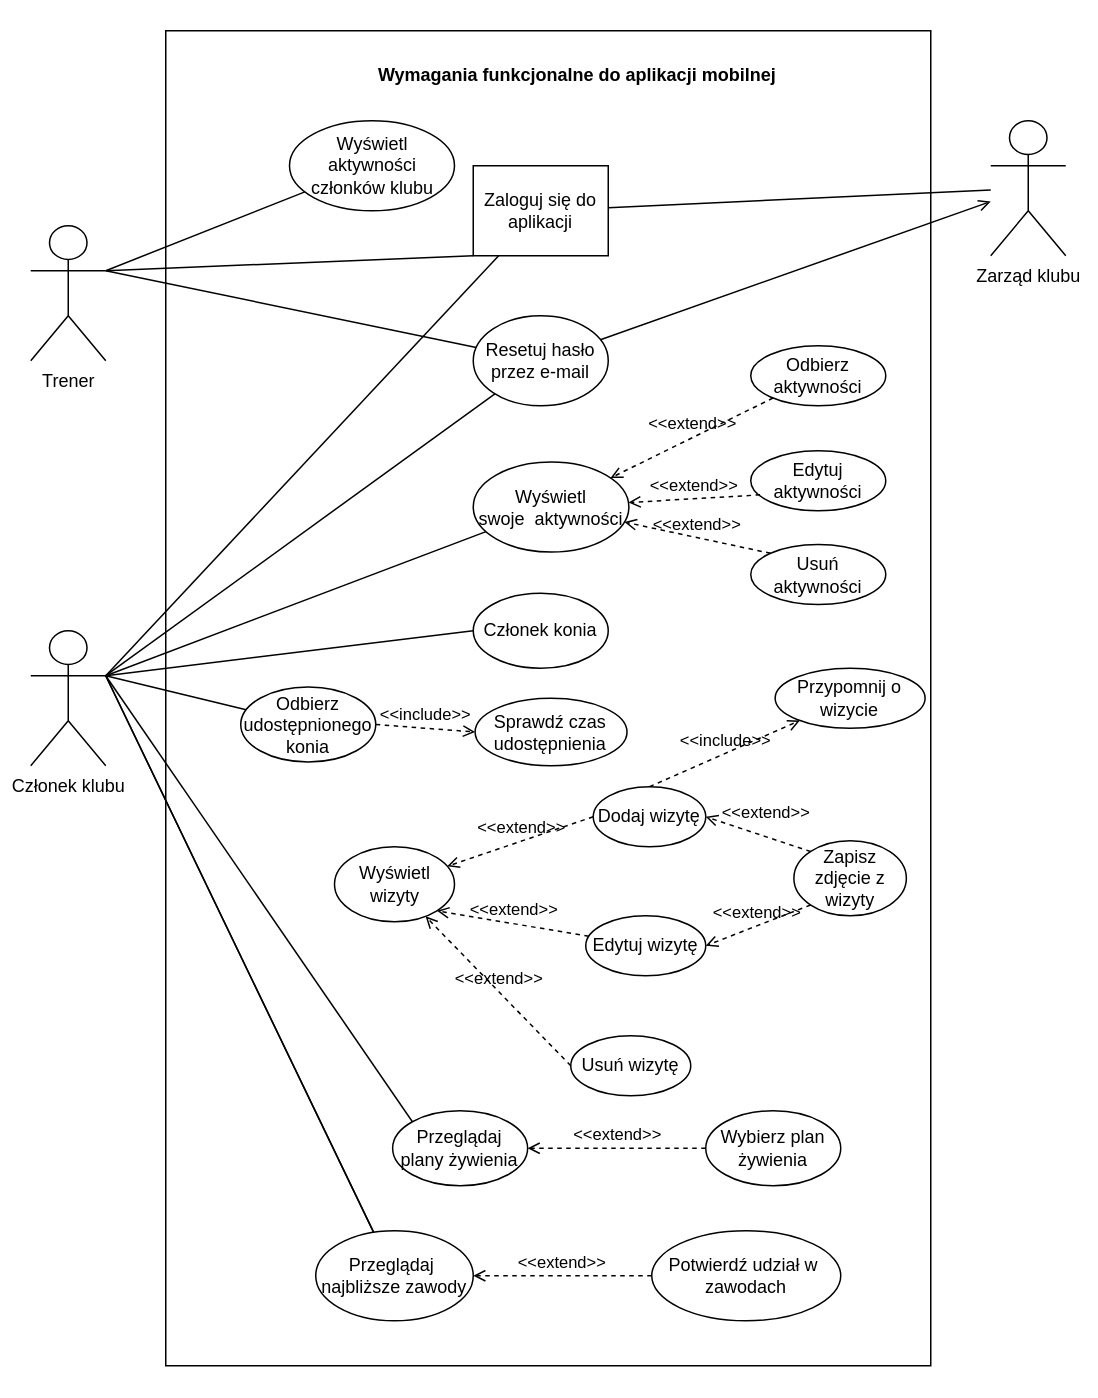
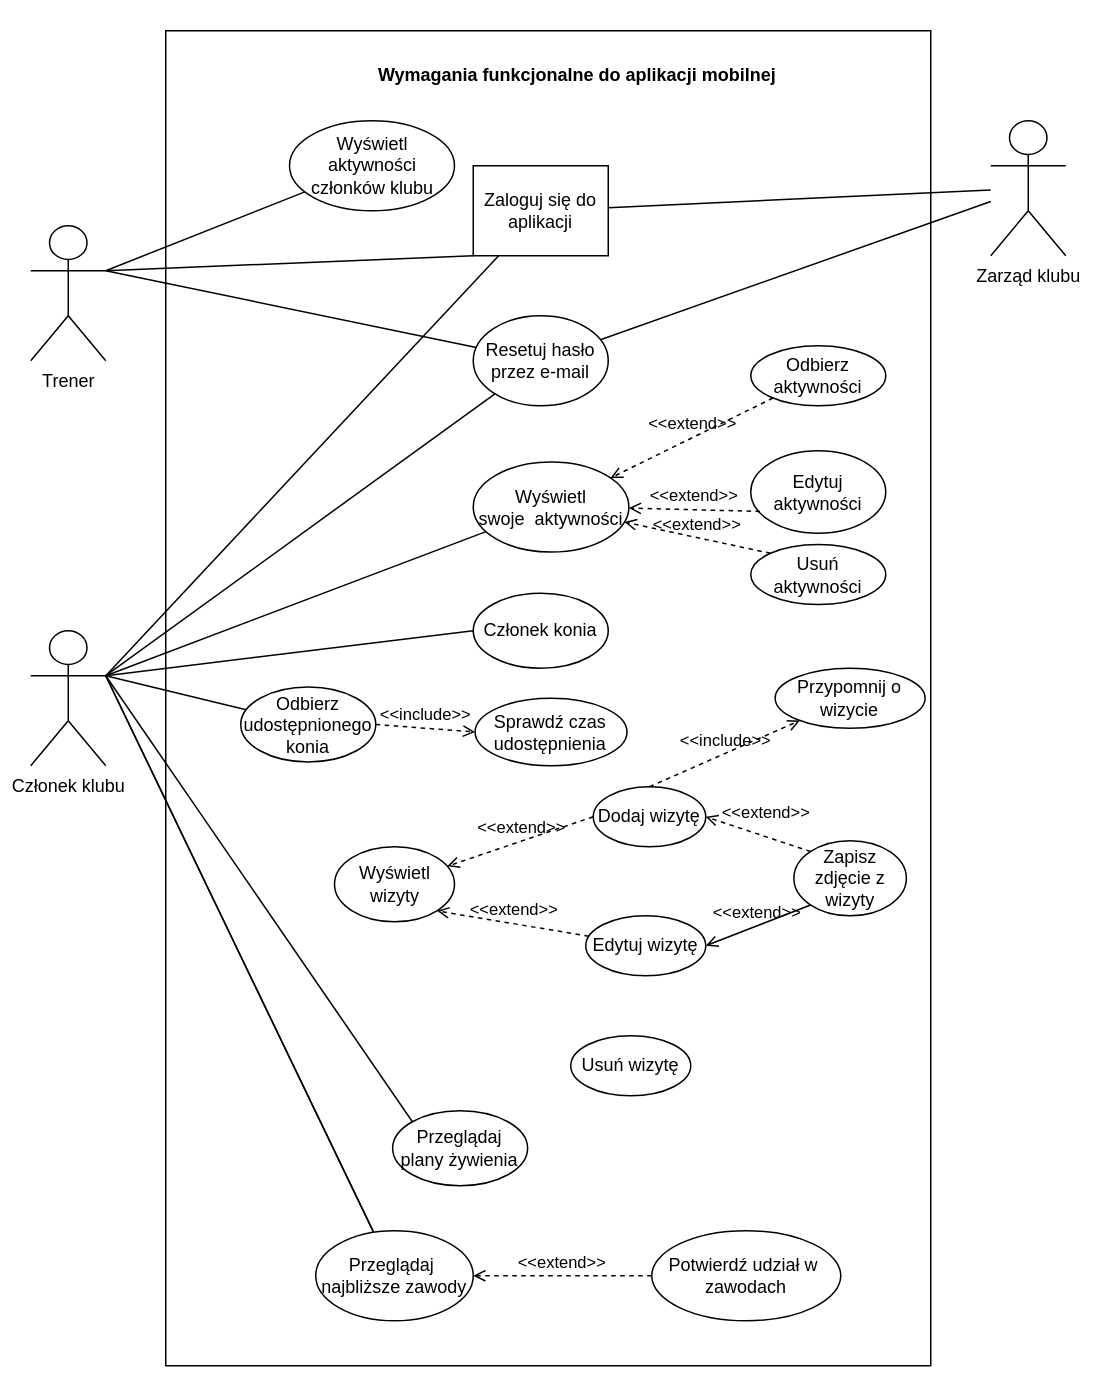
(984, 204) -> (985, 204)
(818, 481) -> (818, 492)
(745, 930) -> (745, 930)
(499, 992) -> none
(618, 1148) -> none
(773, 1148) -> none
